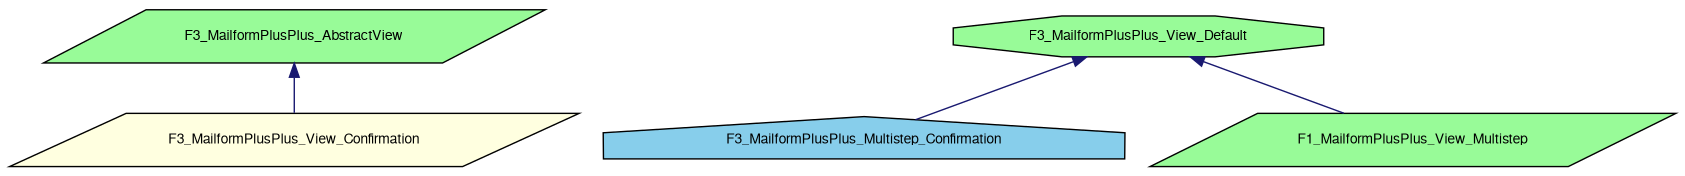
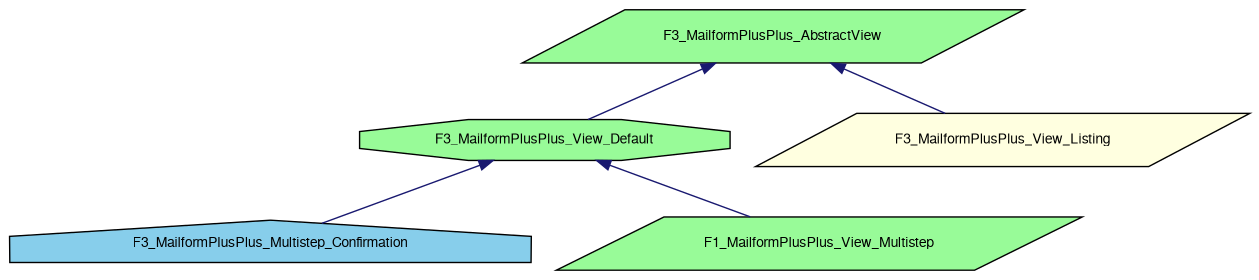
none -> (645, 94)
(294, 140) -> (1003, 140)
